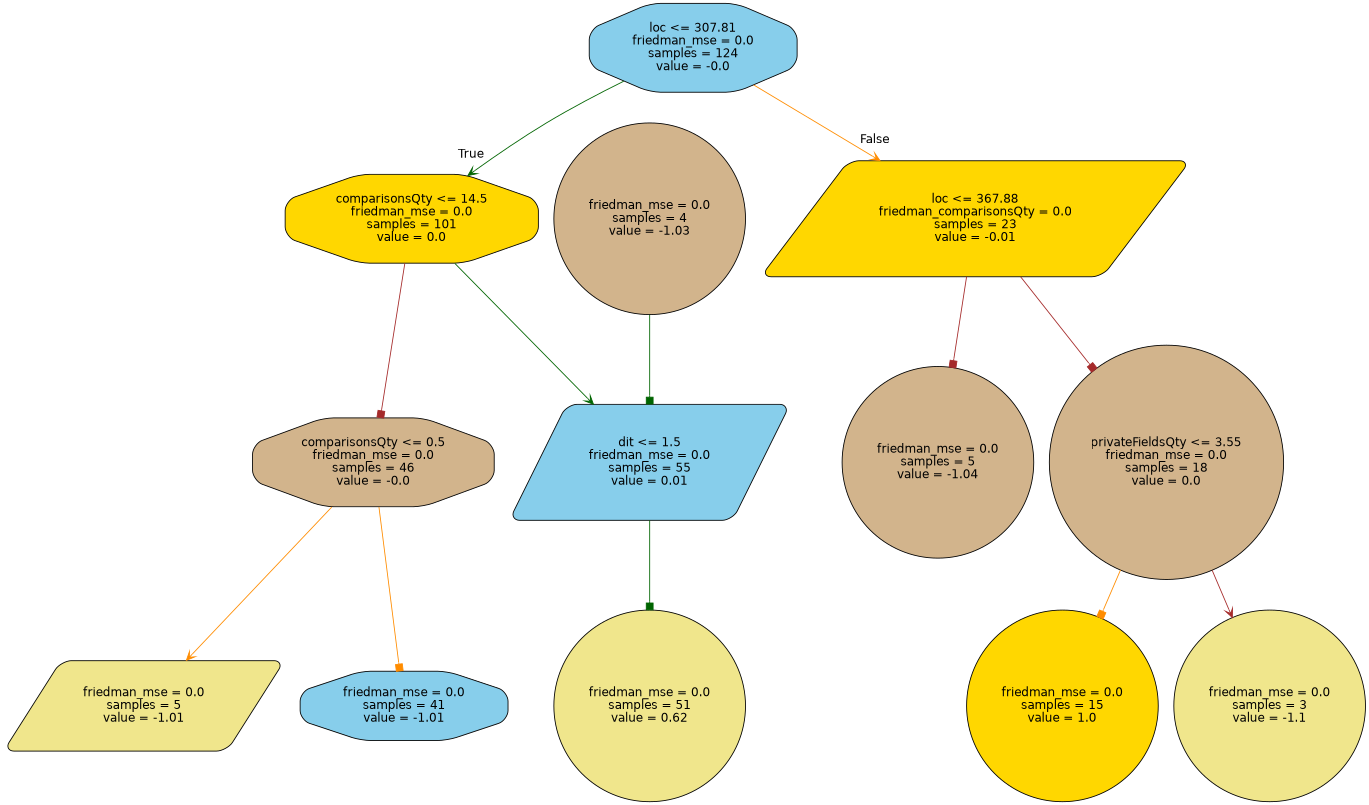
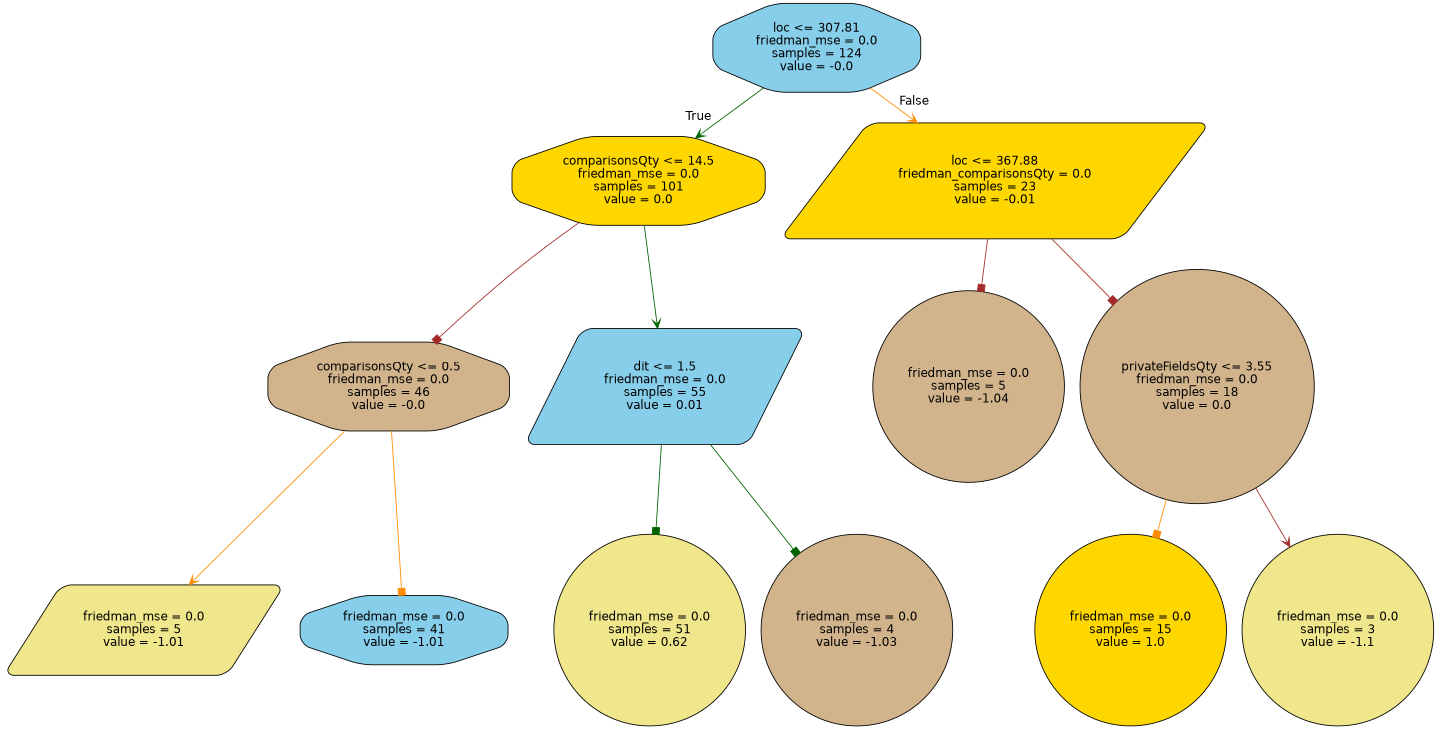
(650, 355) -> (751, 496)
